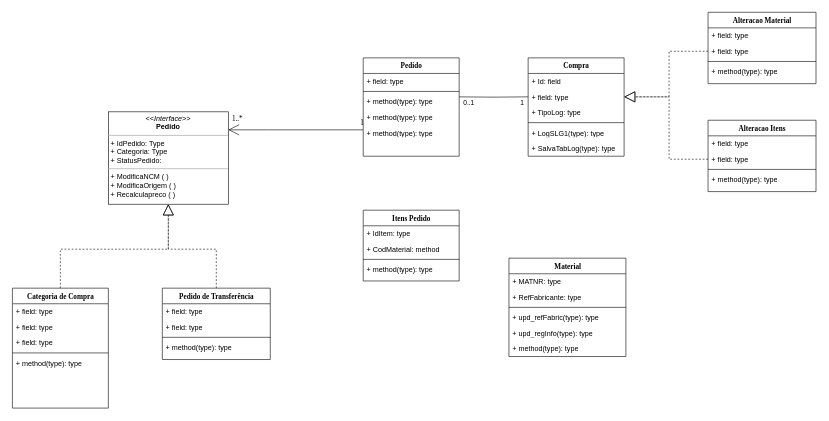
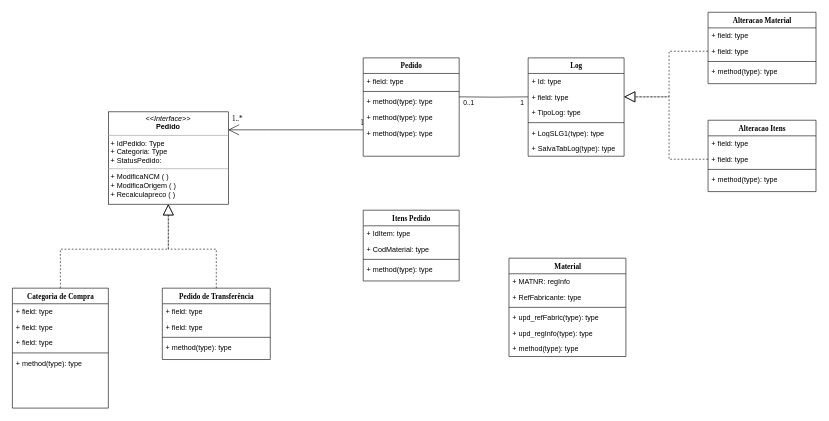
(577, 66) -> (577, 66)
(549, 82) -> (549, 82)
(405, 250) -> (401, 250)
(536, 282) -> (542, 282)
